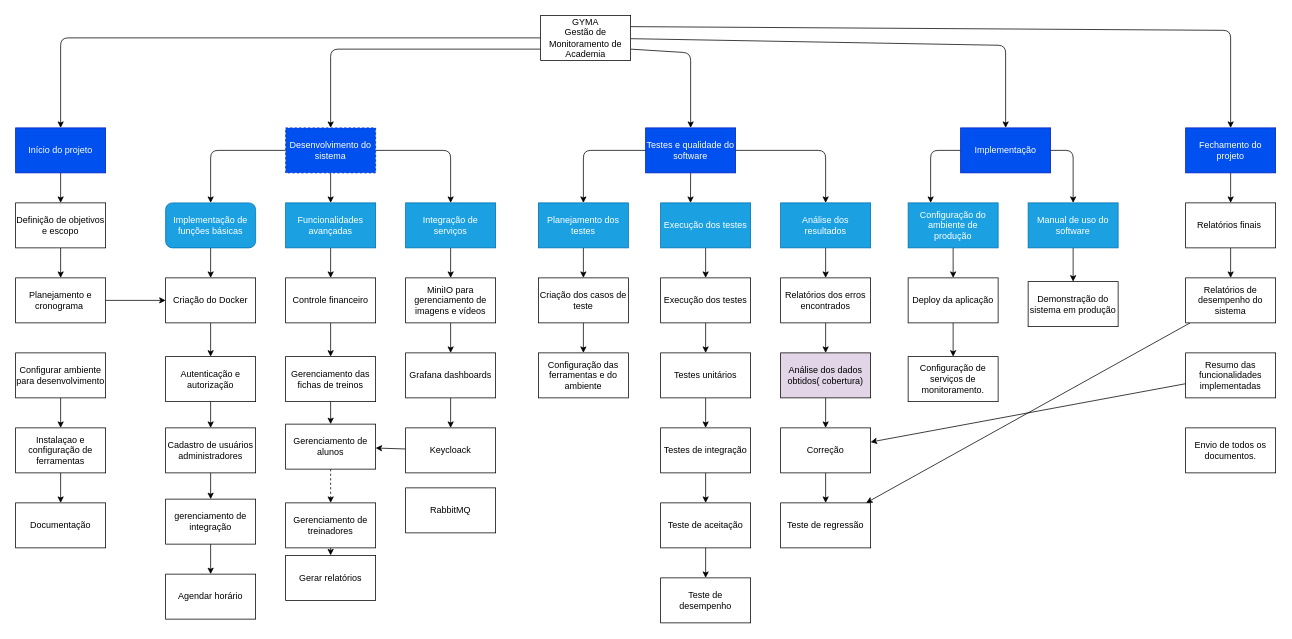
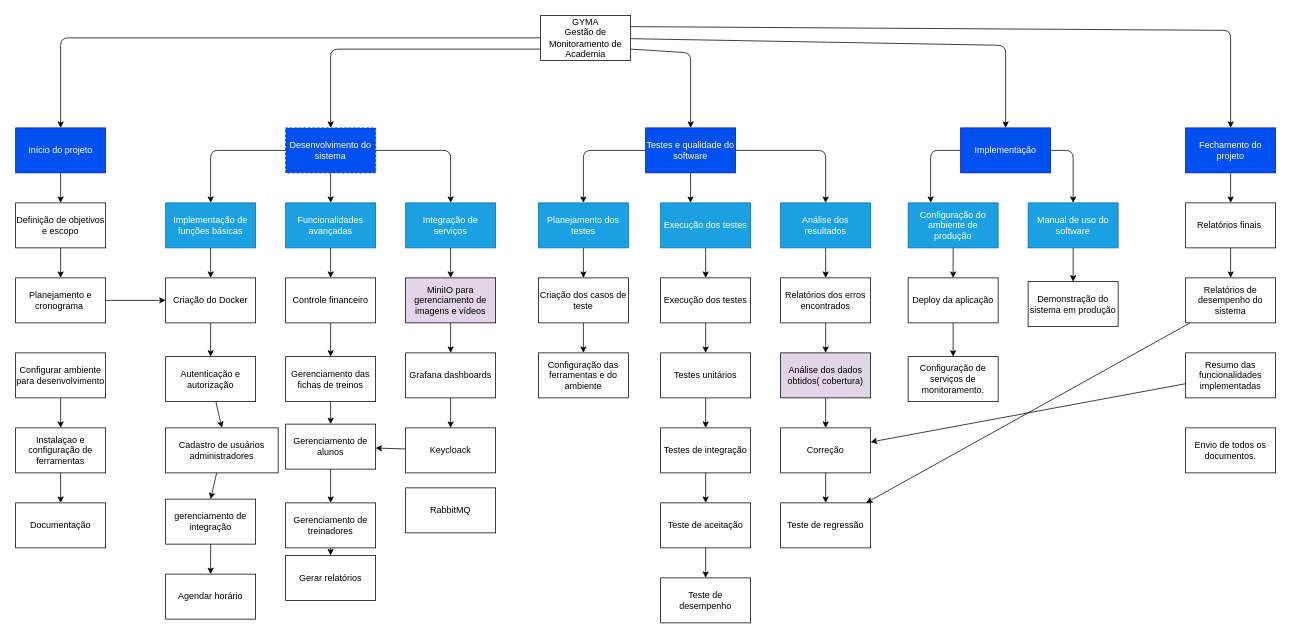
(210, 225) -> (210, 225)
(450, 300) -> (450, 300)
(210, 450) -> (222, 450)
(330, 483) -> (330, 483)
